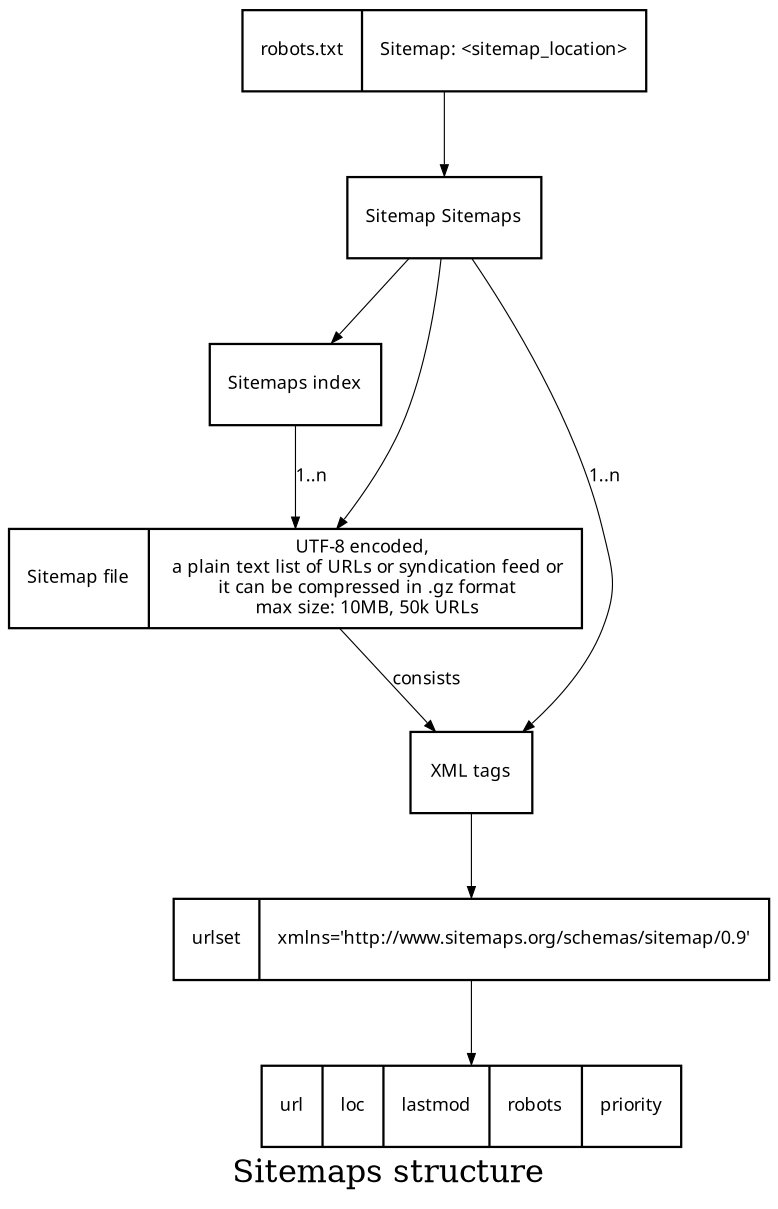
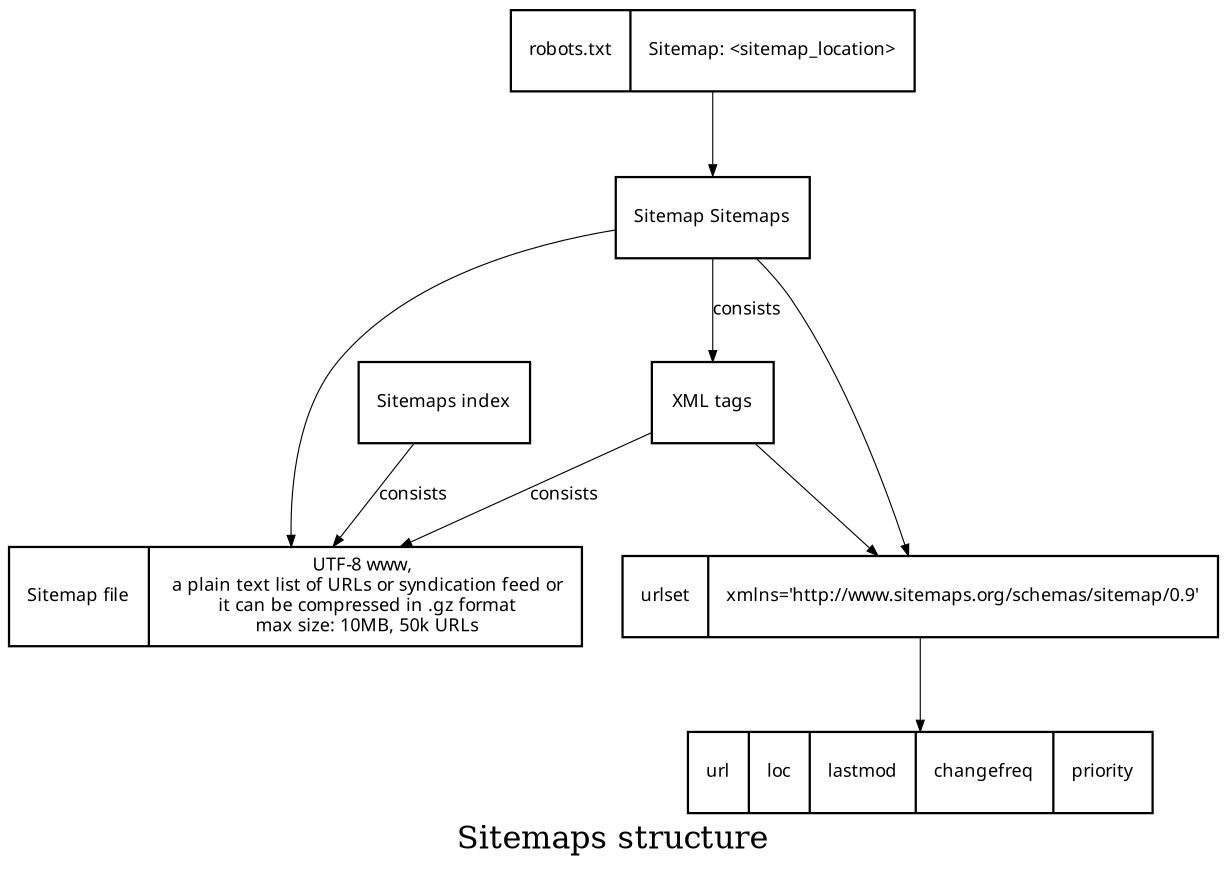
(374, 296) -> (845, 394)
(312, 477) -> (414, 495)
(606, 477) -> (748, 310)
(365, 547) -> (365, 565)
(384, 676) -> (531, 487)
(536, 1105) -> (985, 771)
